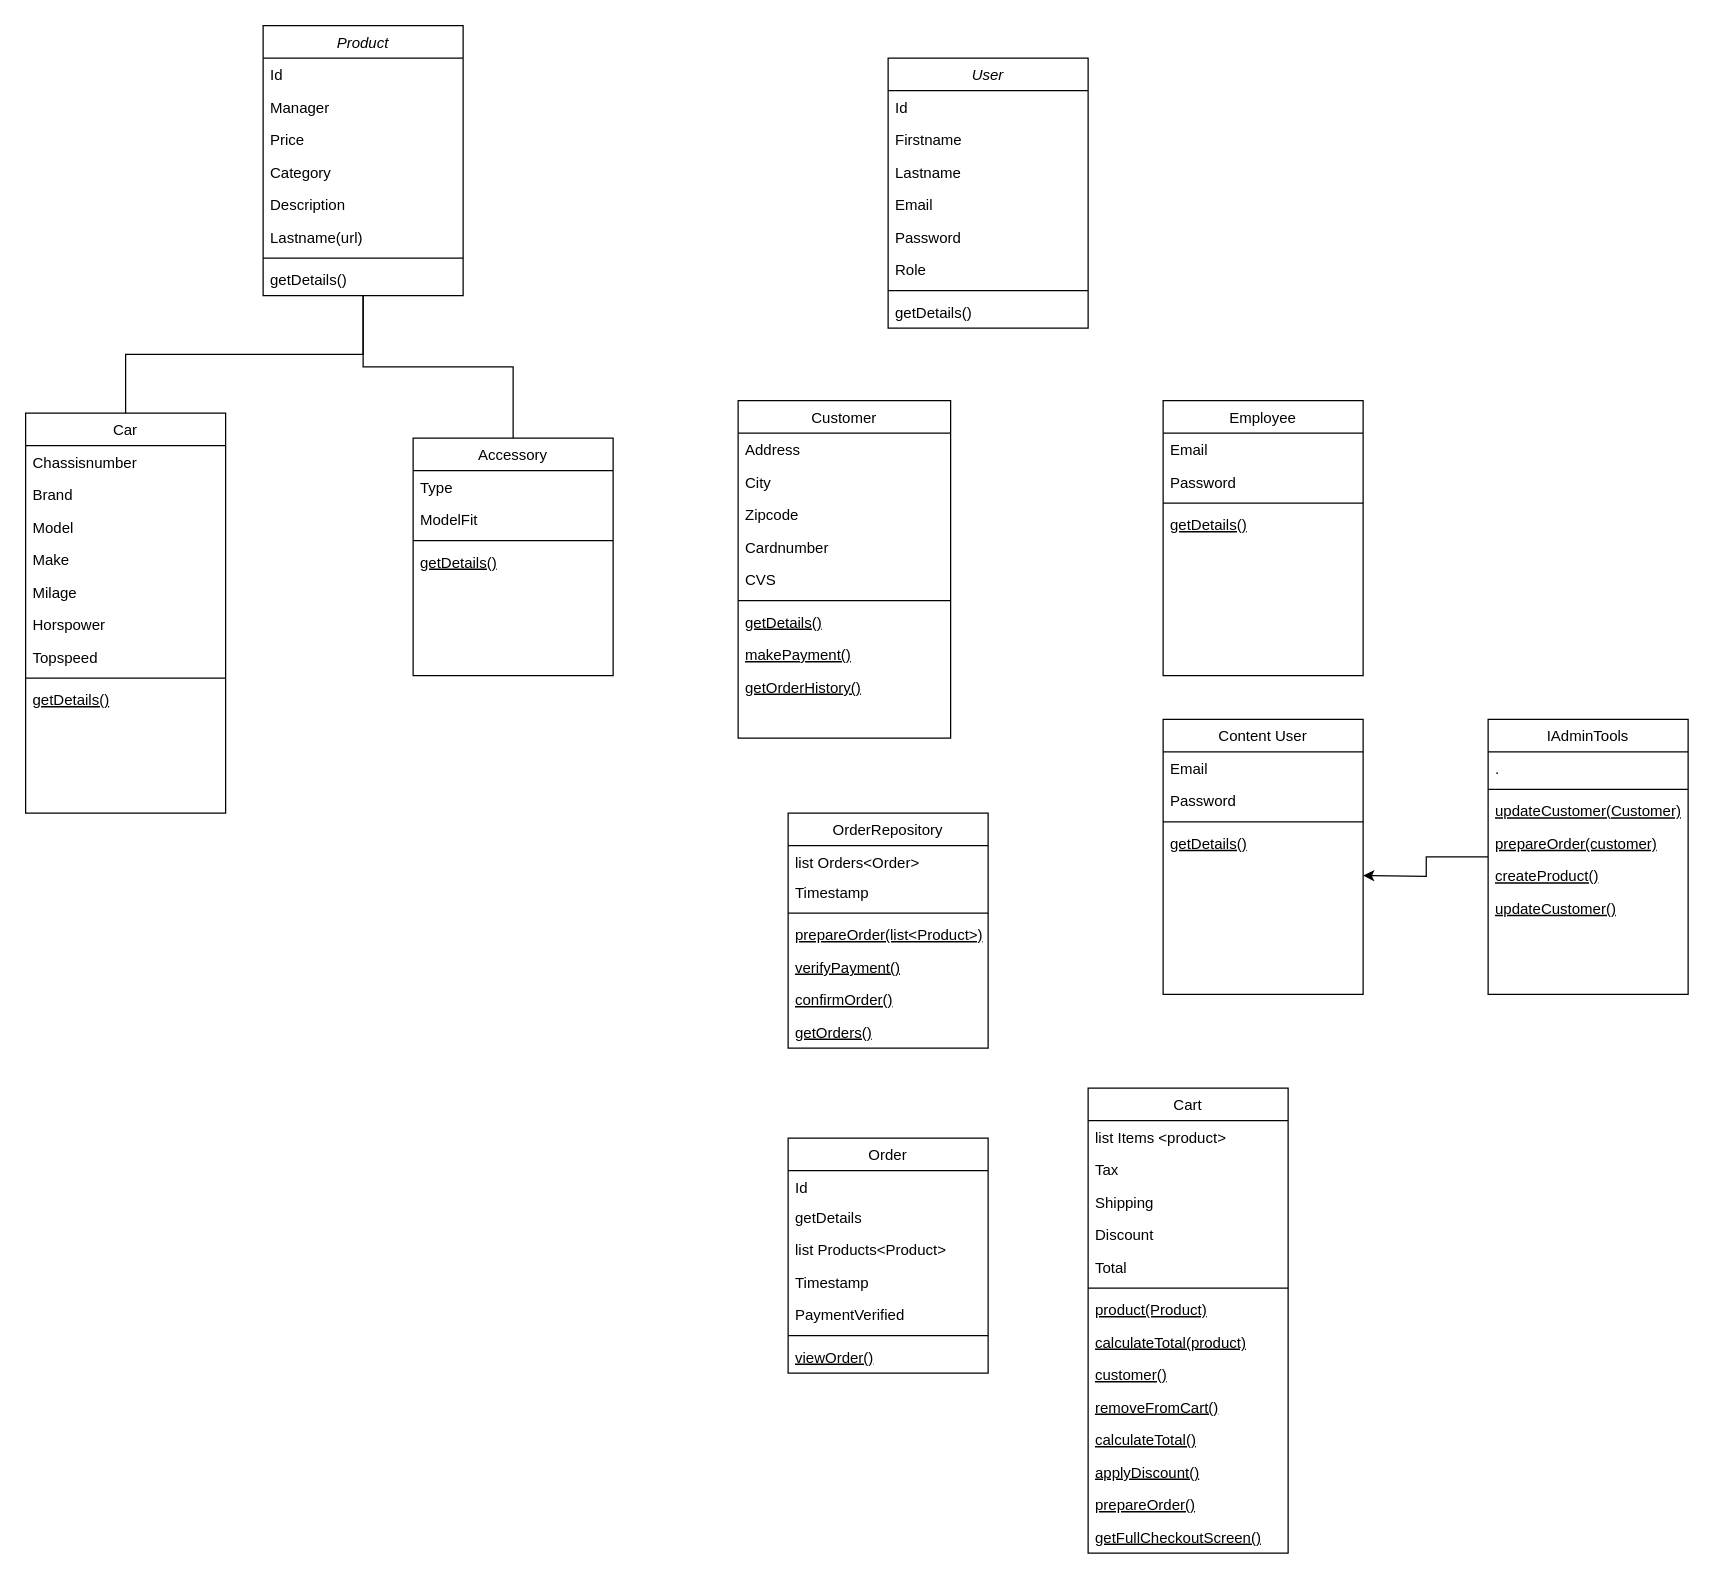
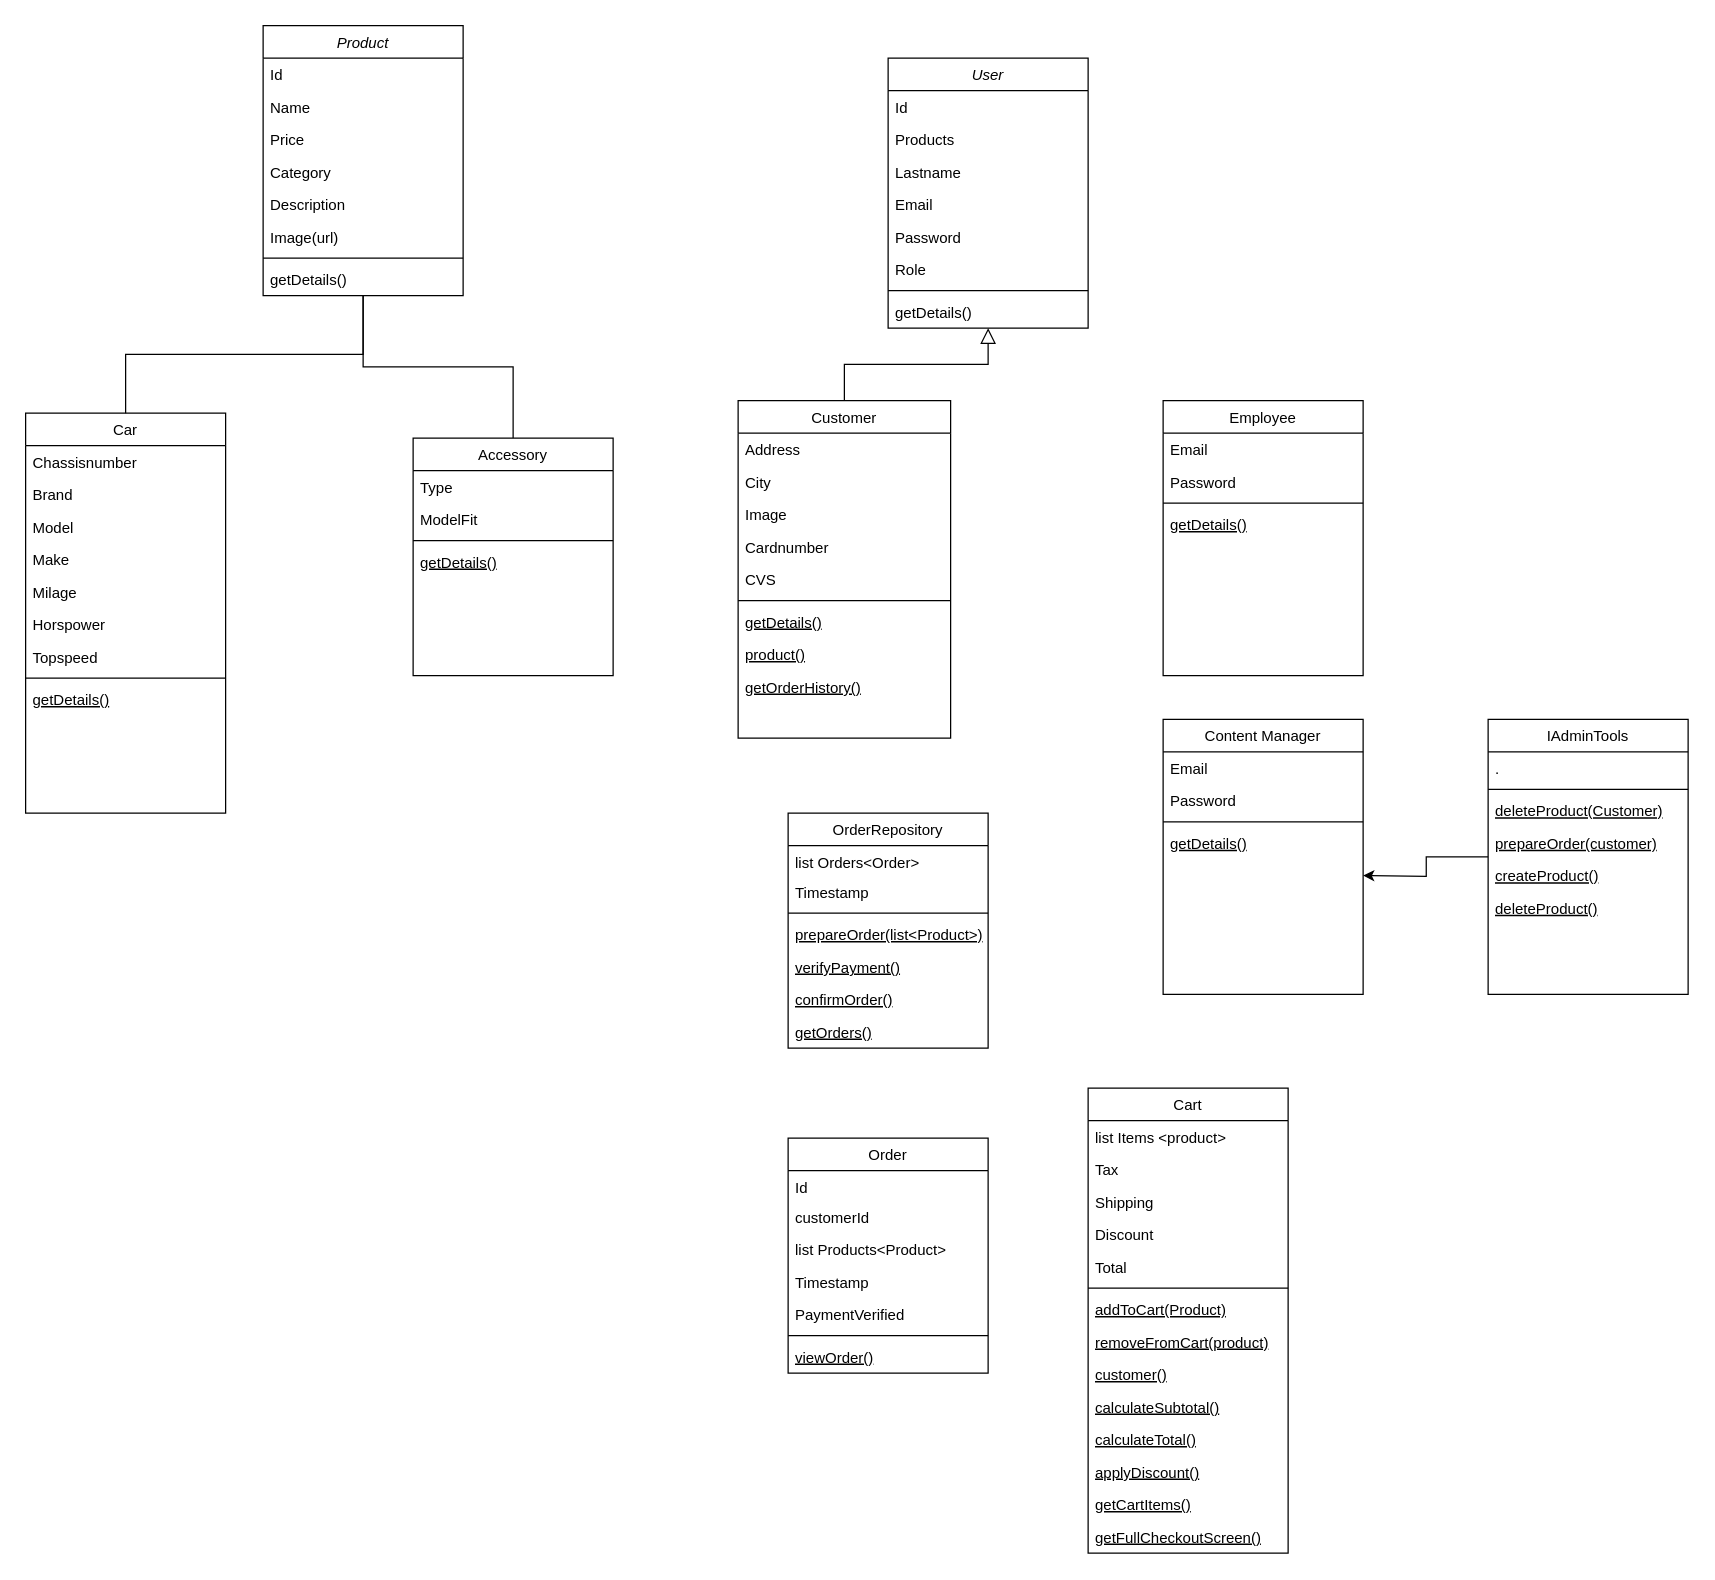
(299, 108) -> (287, 108)
(931, 140) -> (929, 140)
(323, 238) -> (310, 238)
none -> (909, 364)
(772, 515) -> (766, 515)
(800, 655) -> (783, 655)
(1263, 736) -> (1263, 736)
(1596, 811) -> (1590, 811)
(1562, 909) -> (1556, 909)
(833, 1218) -> (837, 1218)
(1162, 1310) -> (1171, 1310)
(1186, 1343) -> (1192, 1343)
(1162, 1408) -> (1169, 1408)
(1154, 1505) -> (1154, 1505)
